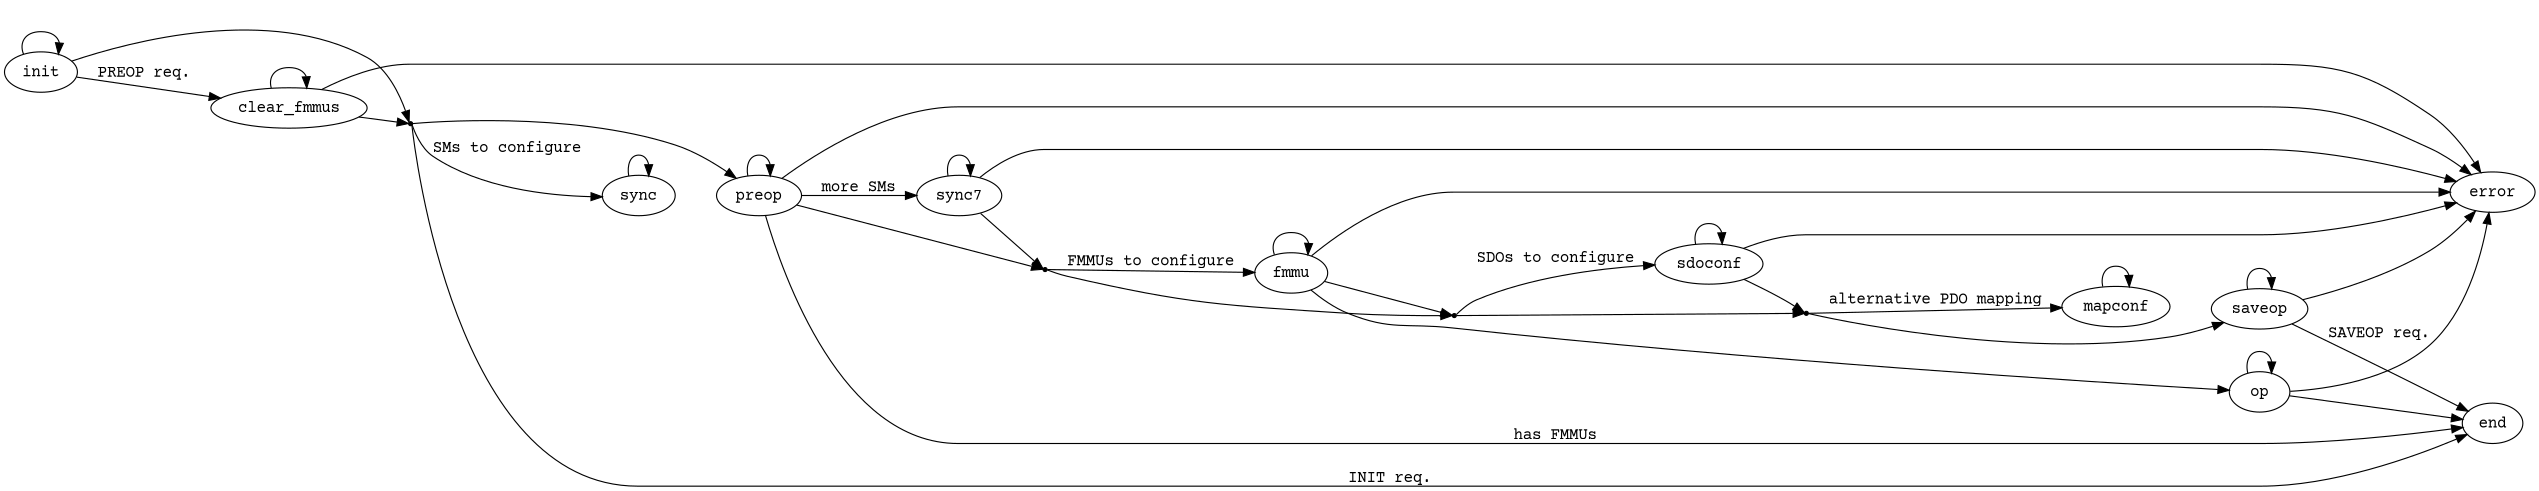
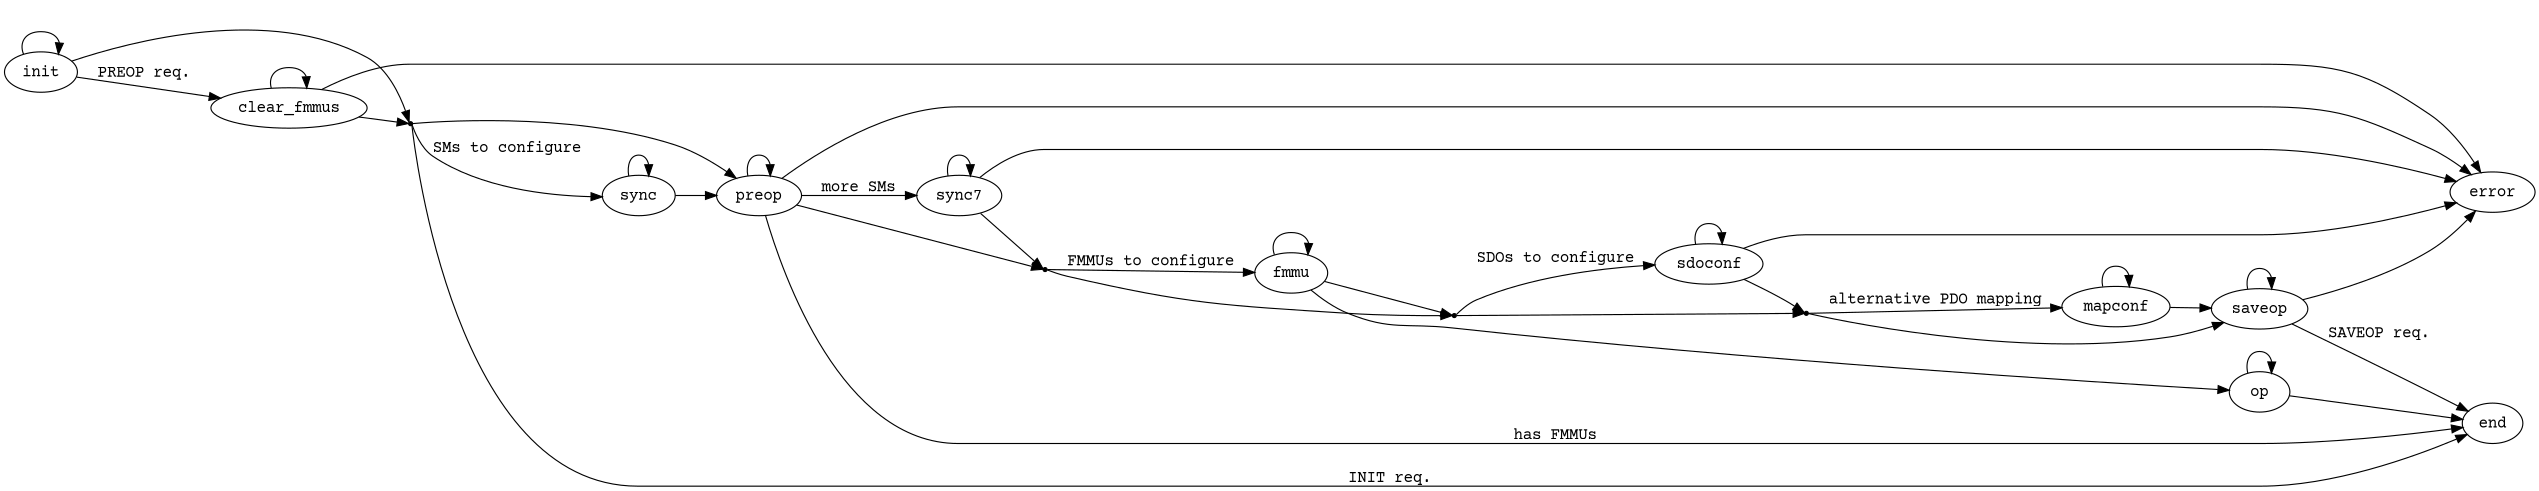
(1867, 192) -> none
none -> (690, 196)
none -> (2185, 308)
(2424, 349) -> none
